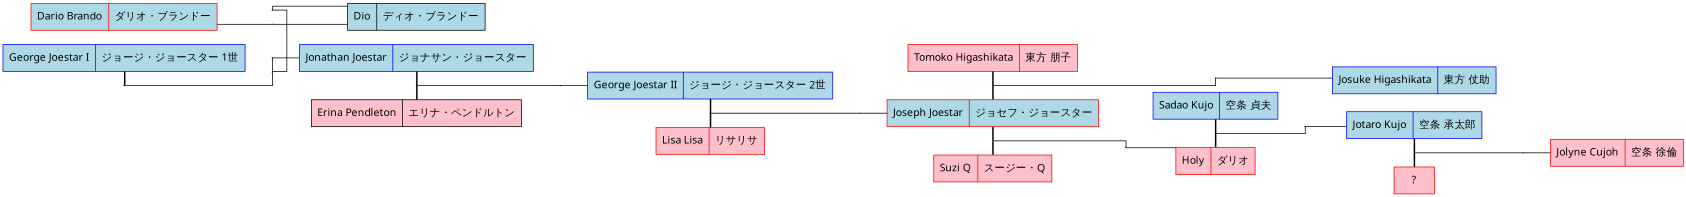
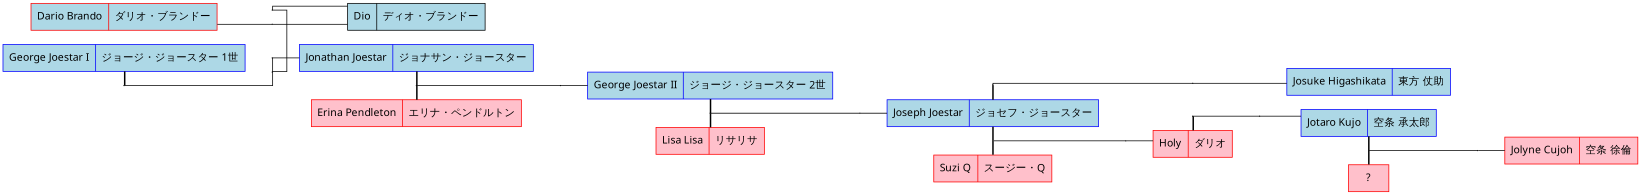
(993, 58) -> none
(1216, 106) -> none
(416, 113) -> (416, 113)
(993, 113) -> (993, 113)
